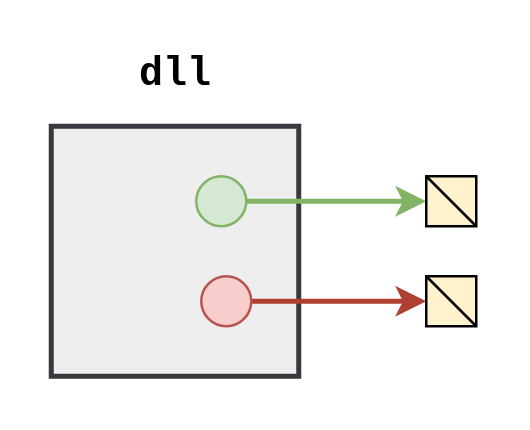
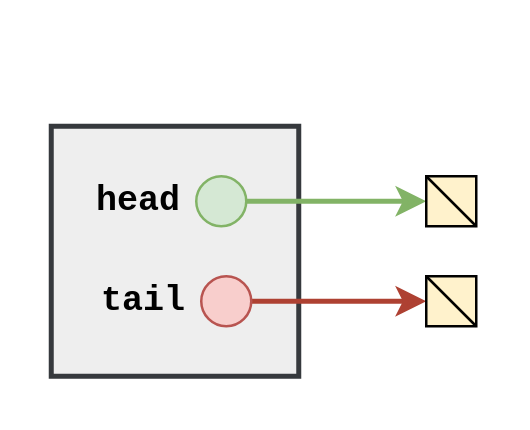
(175, 76) -> none
none -> (136, 201)
none -> (141, 301)
